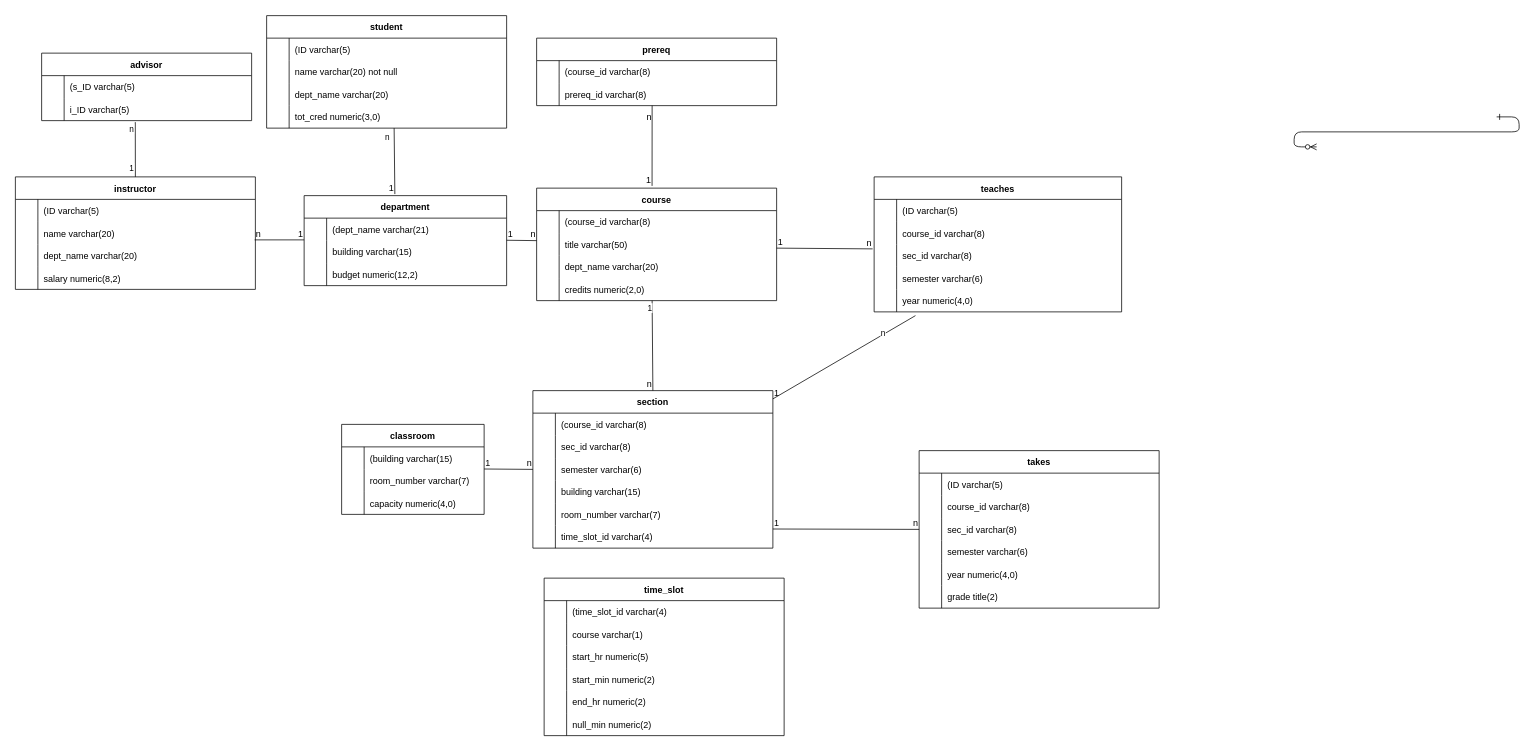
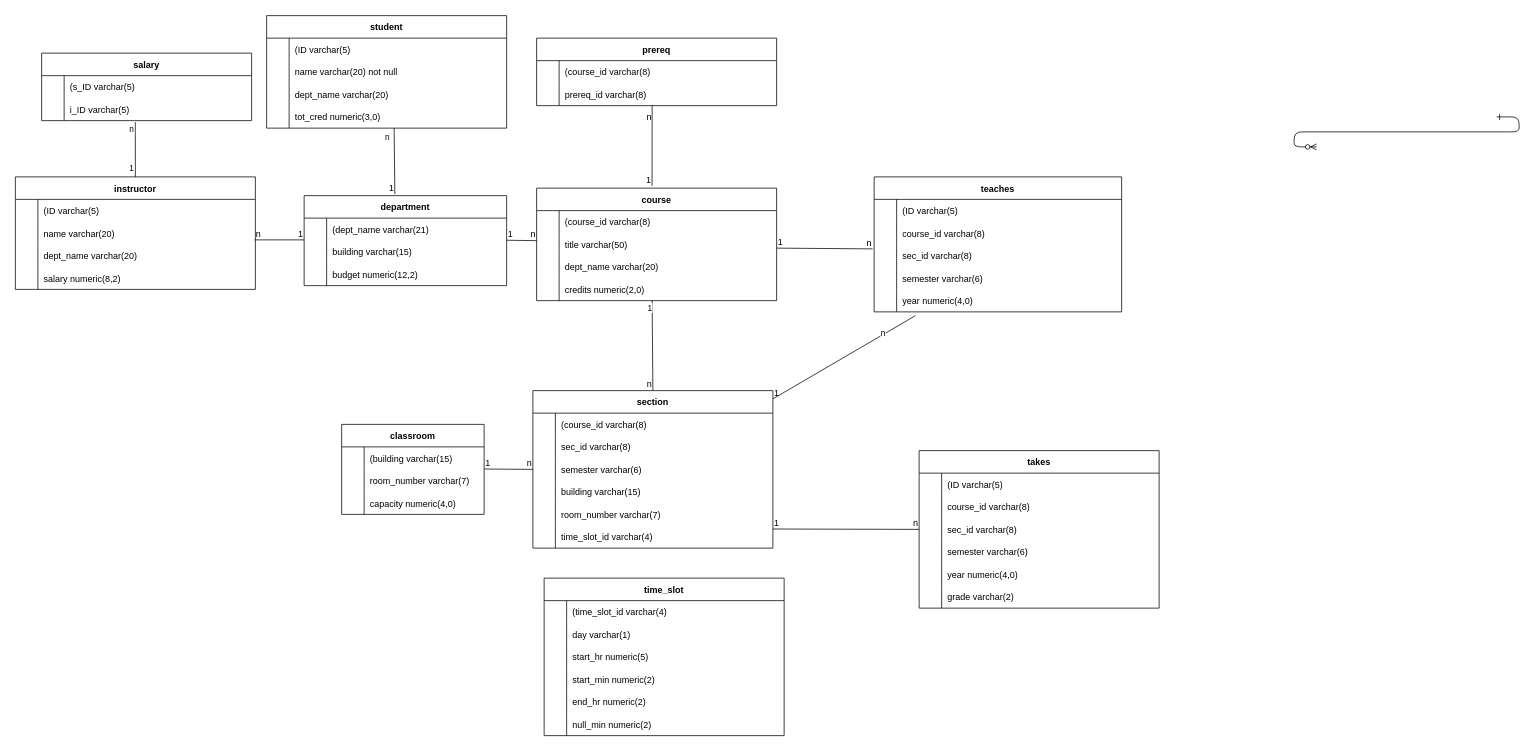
(146, 65) -> (146, 65)
(994, 597) -> (1001, 597)
(620, 635) -> (613, 635)
